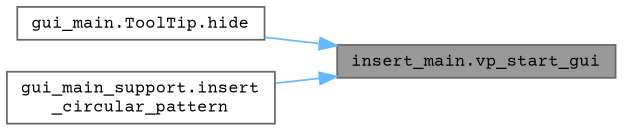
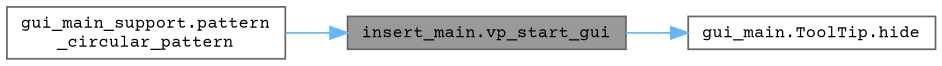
(292, 40) -> (648, 33)
(141, 98) -> (146, 33)
